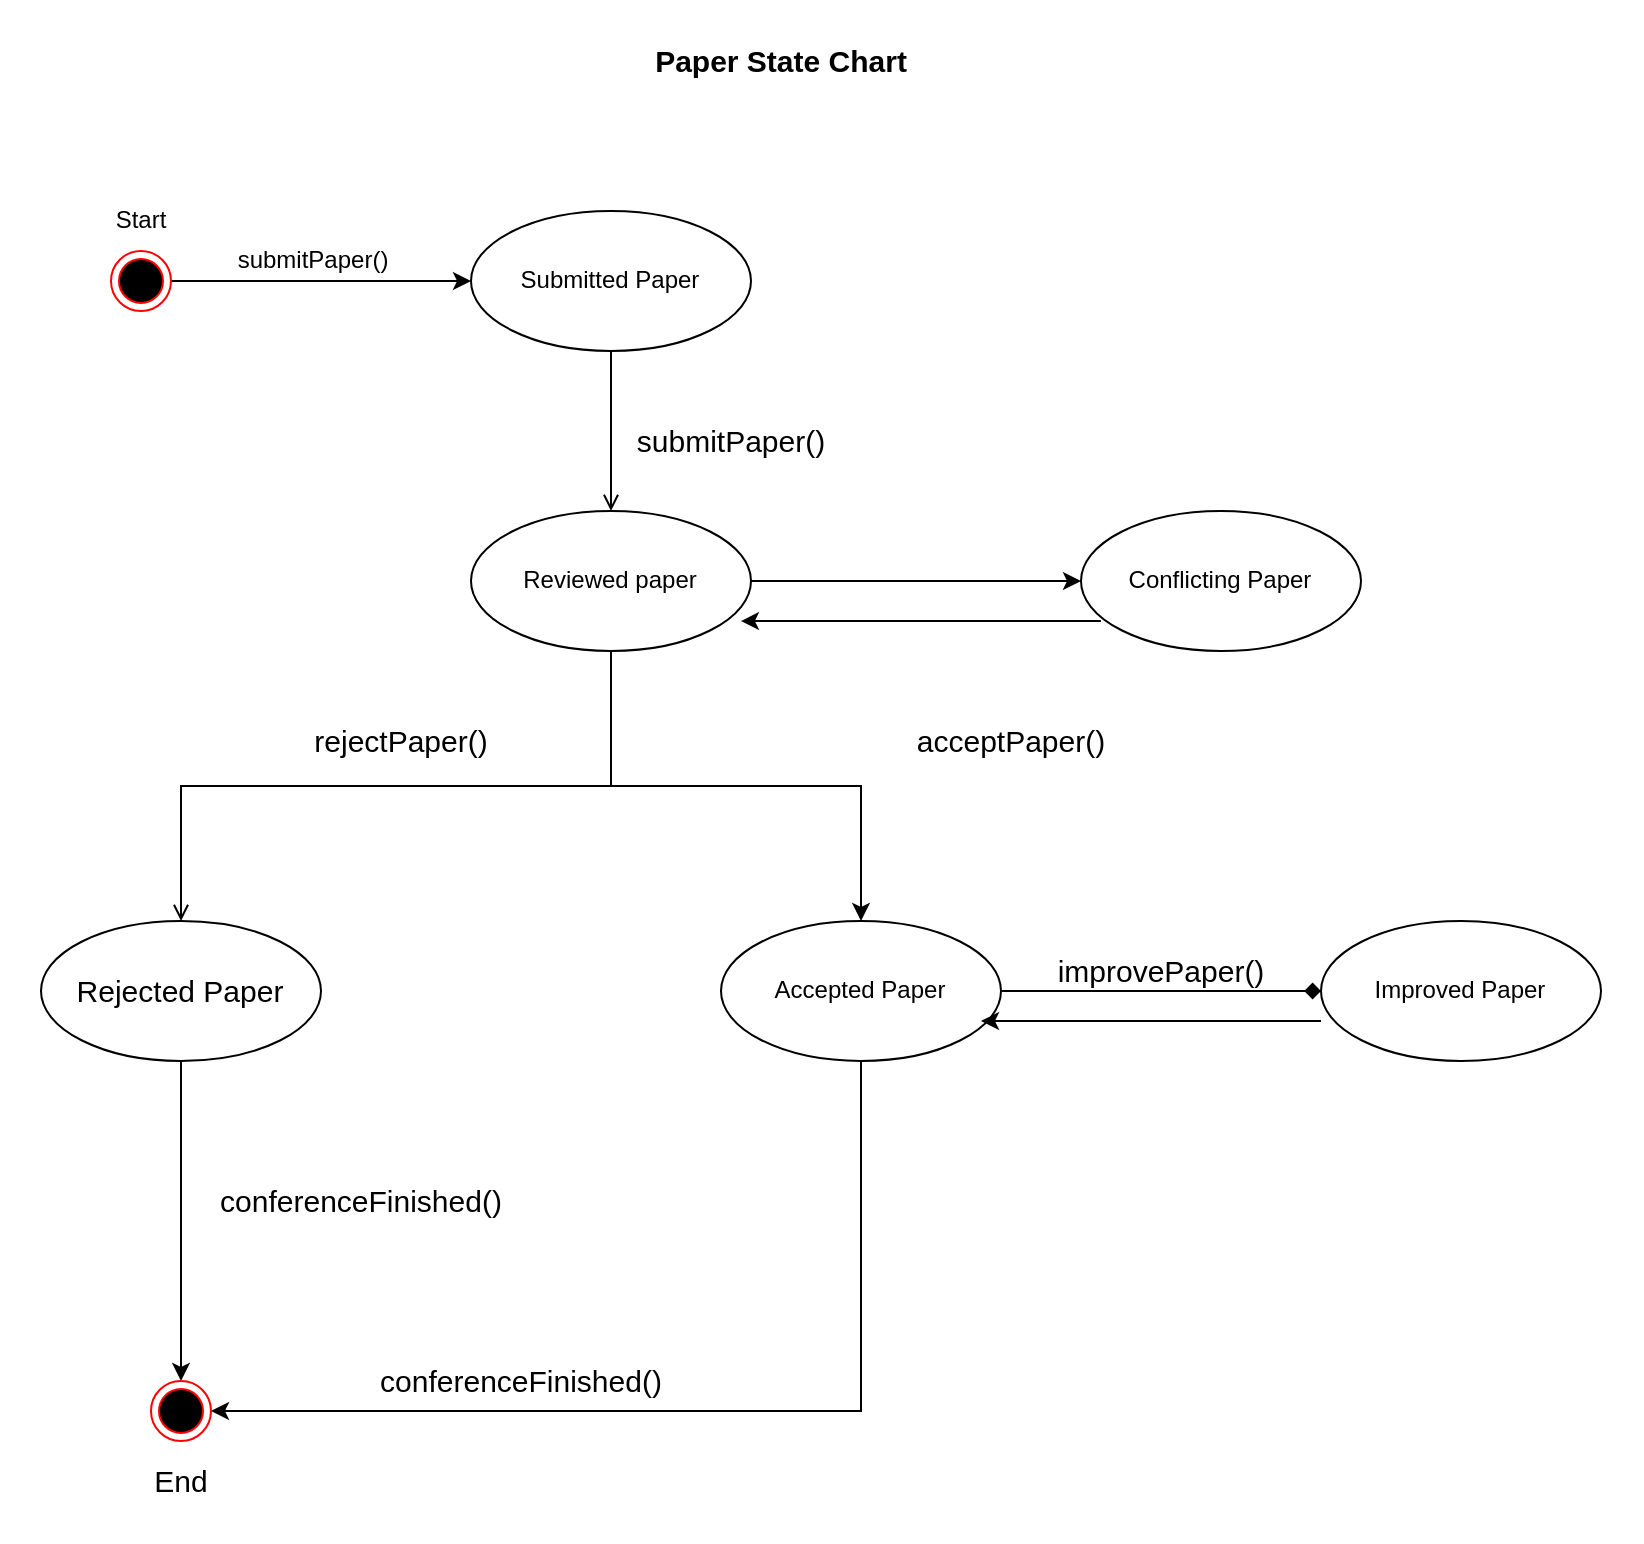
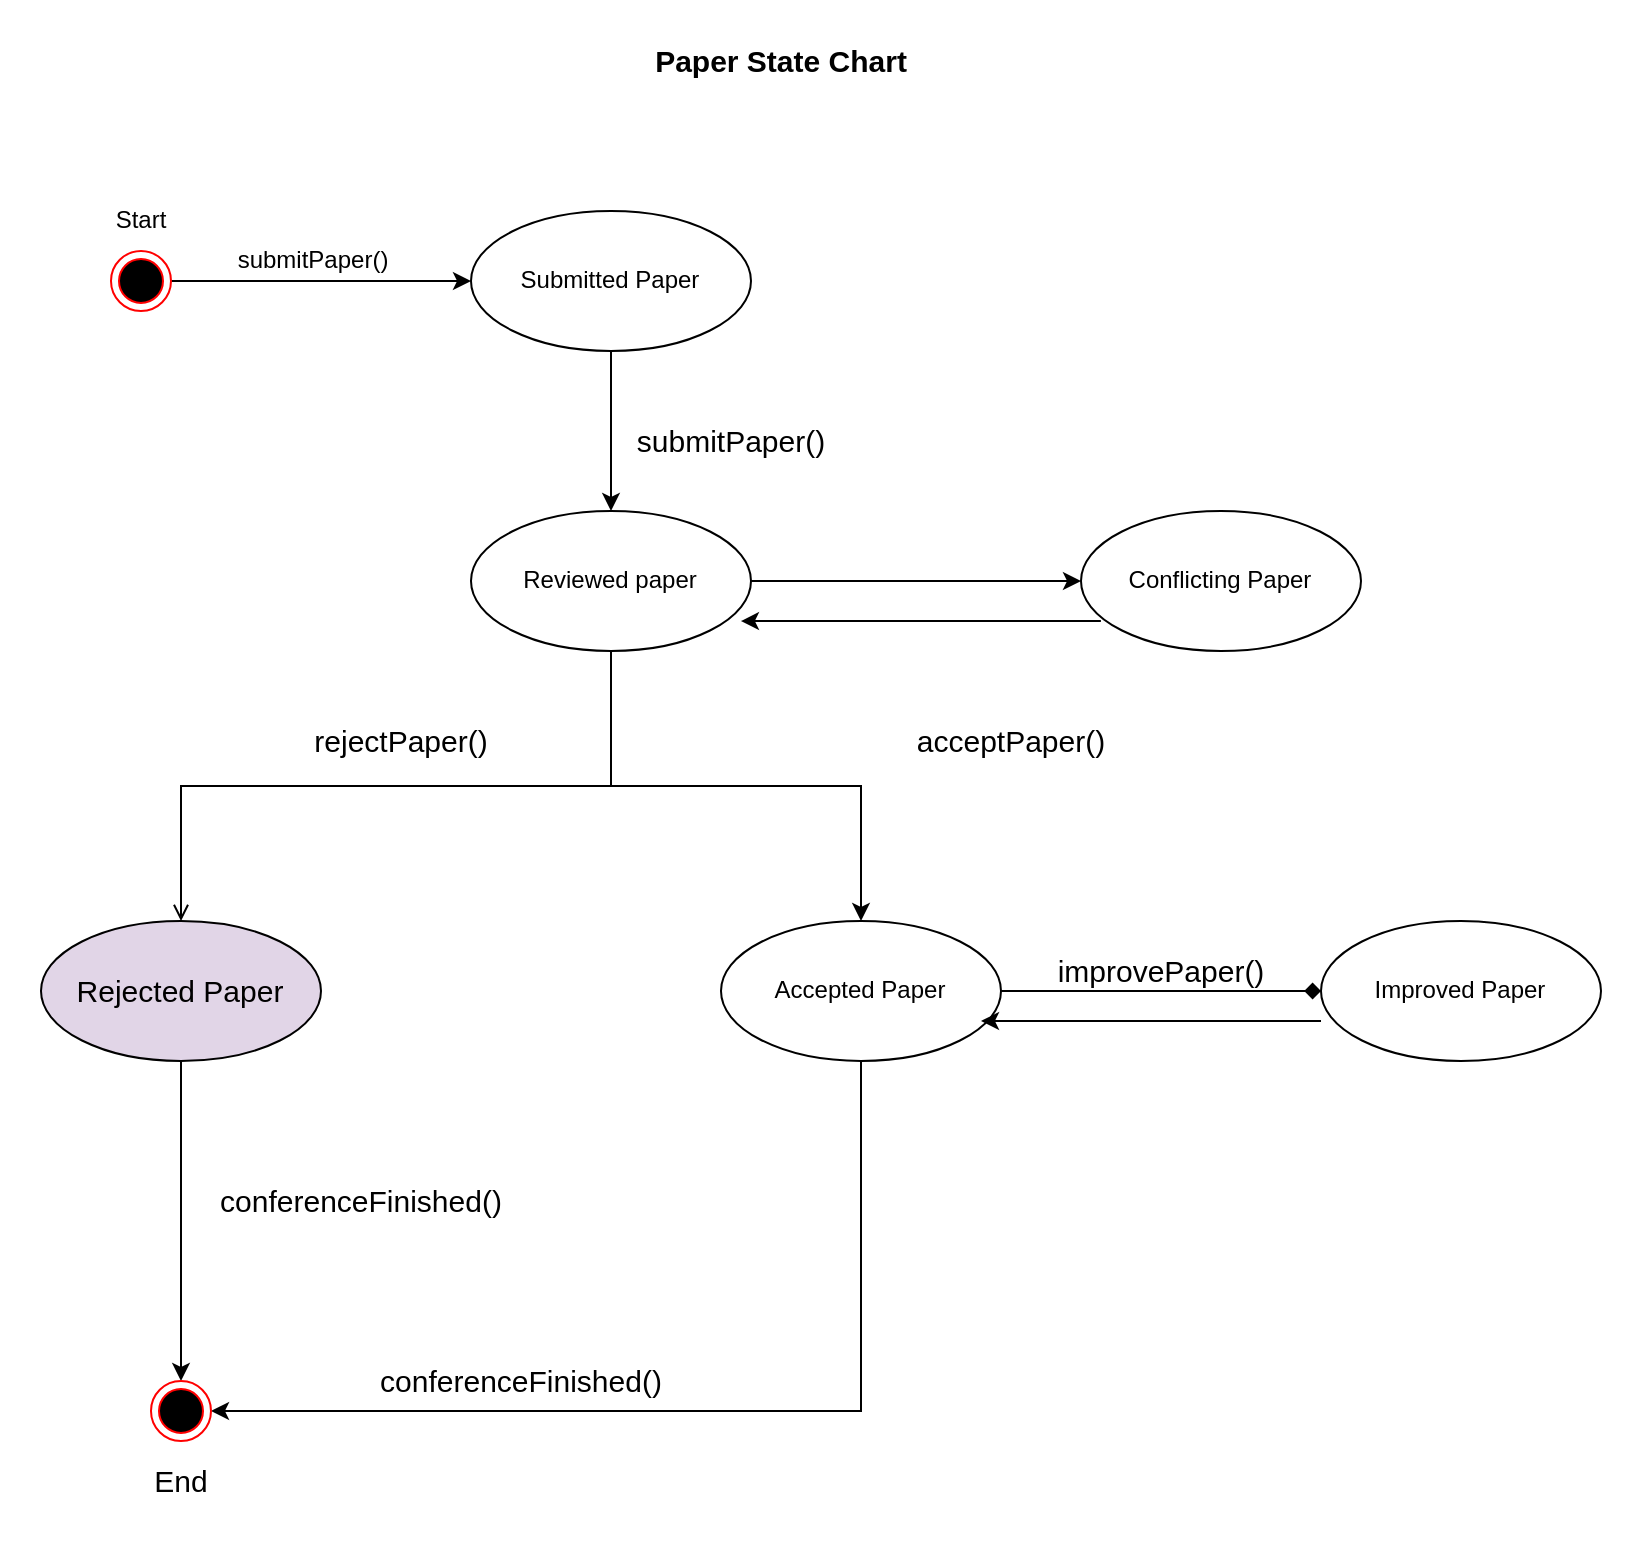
(611, 498) -> (611, 496)
(181, 991) -> (181, 991)
